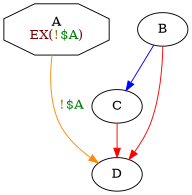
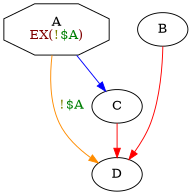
(142, 64) -> (88, 70)
